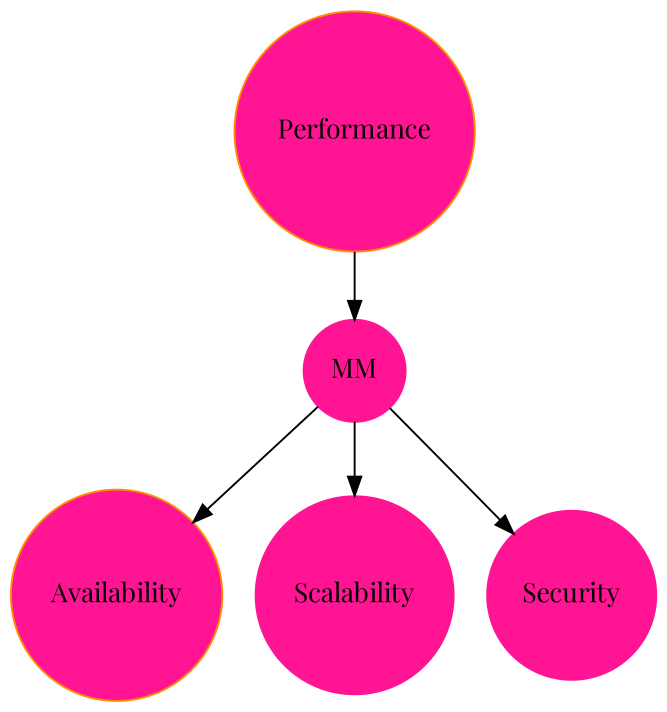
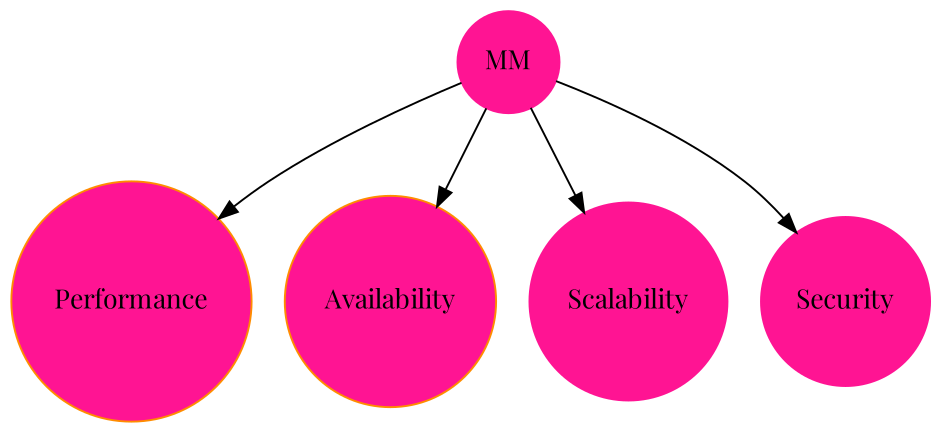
(355, 276) -> (344, 138)
